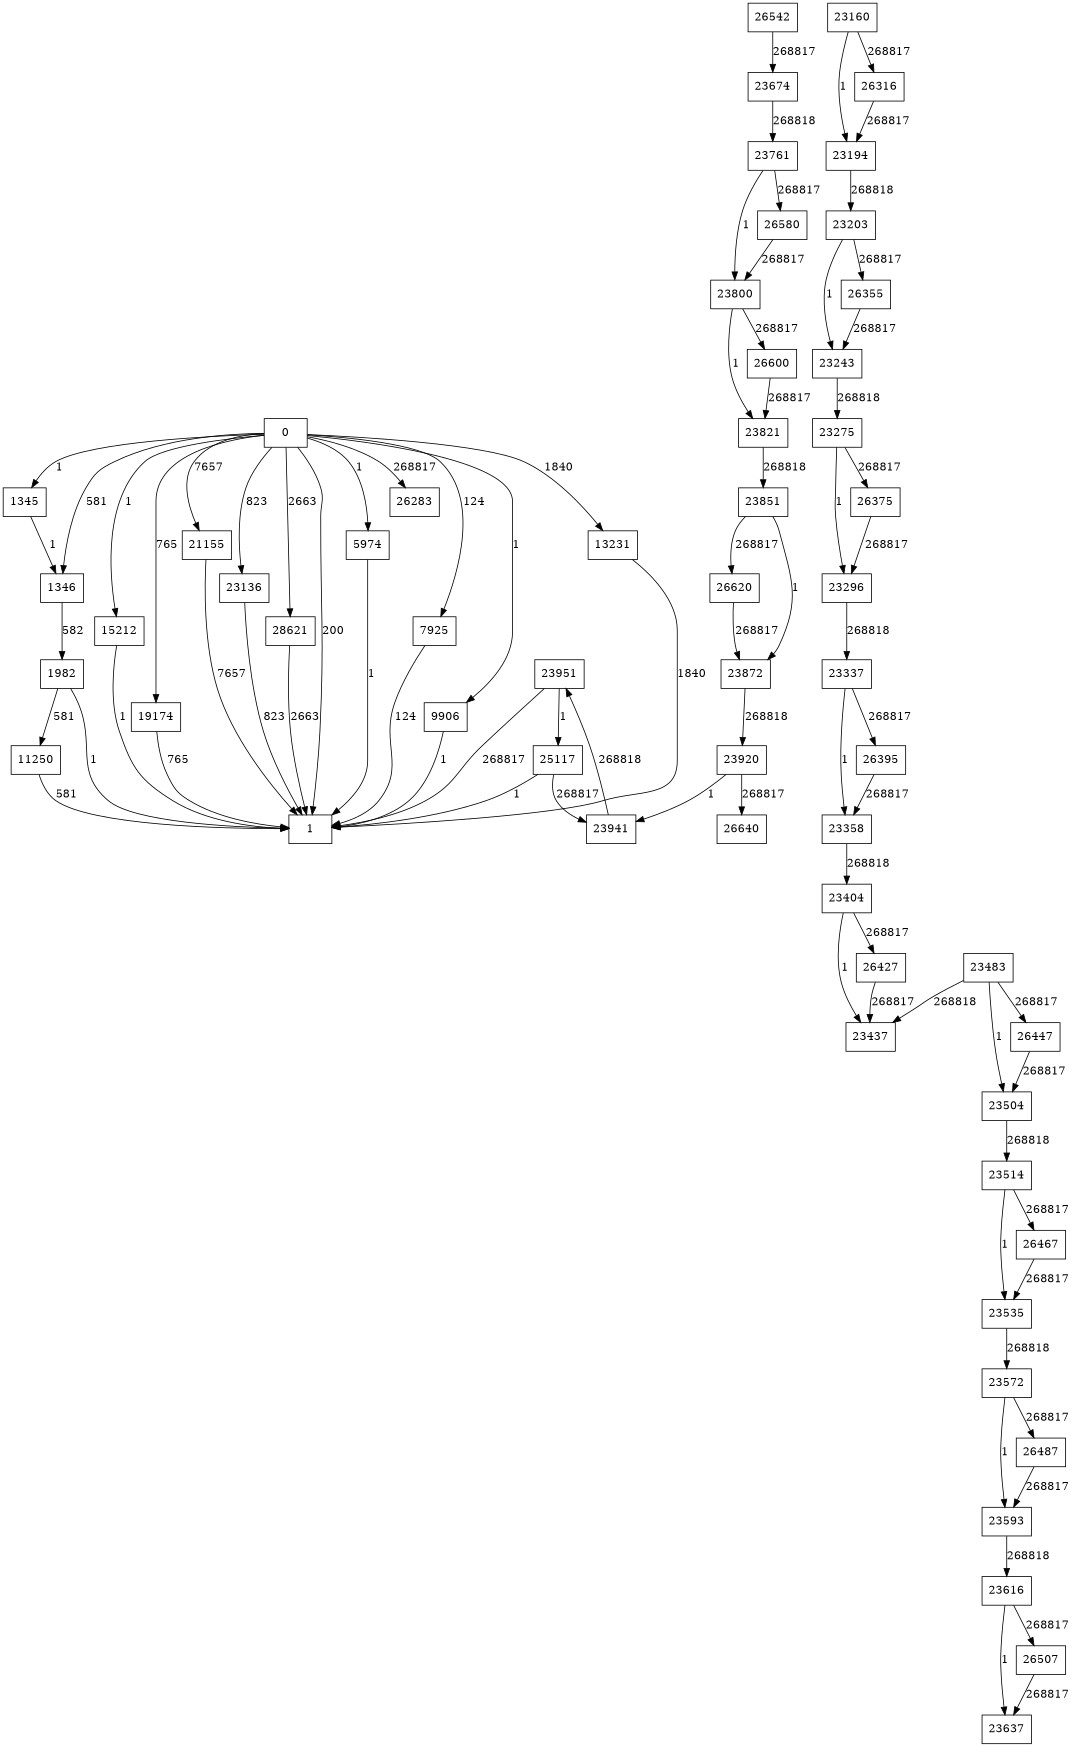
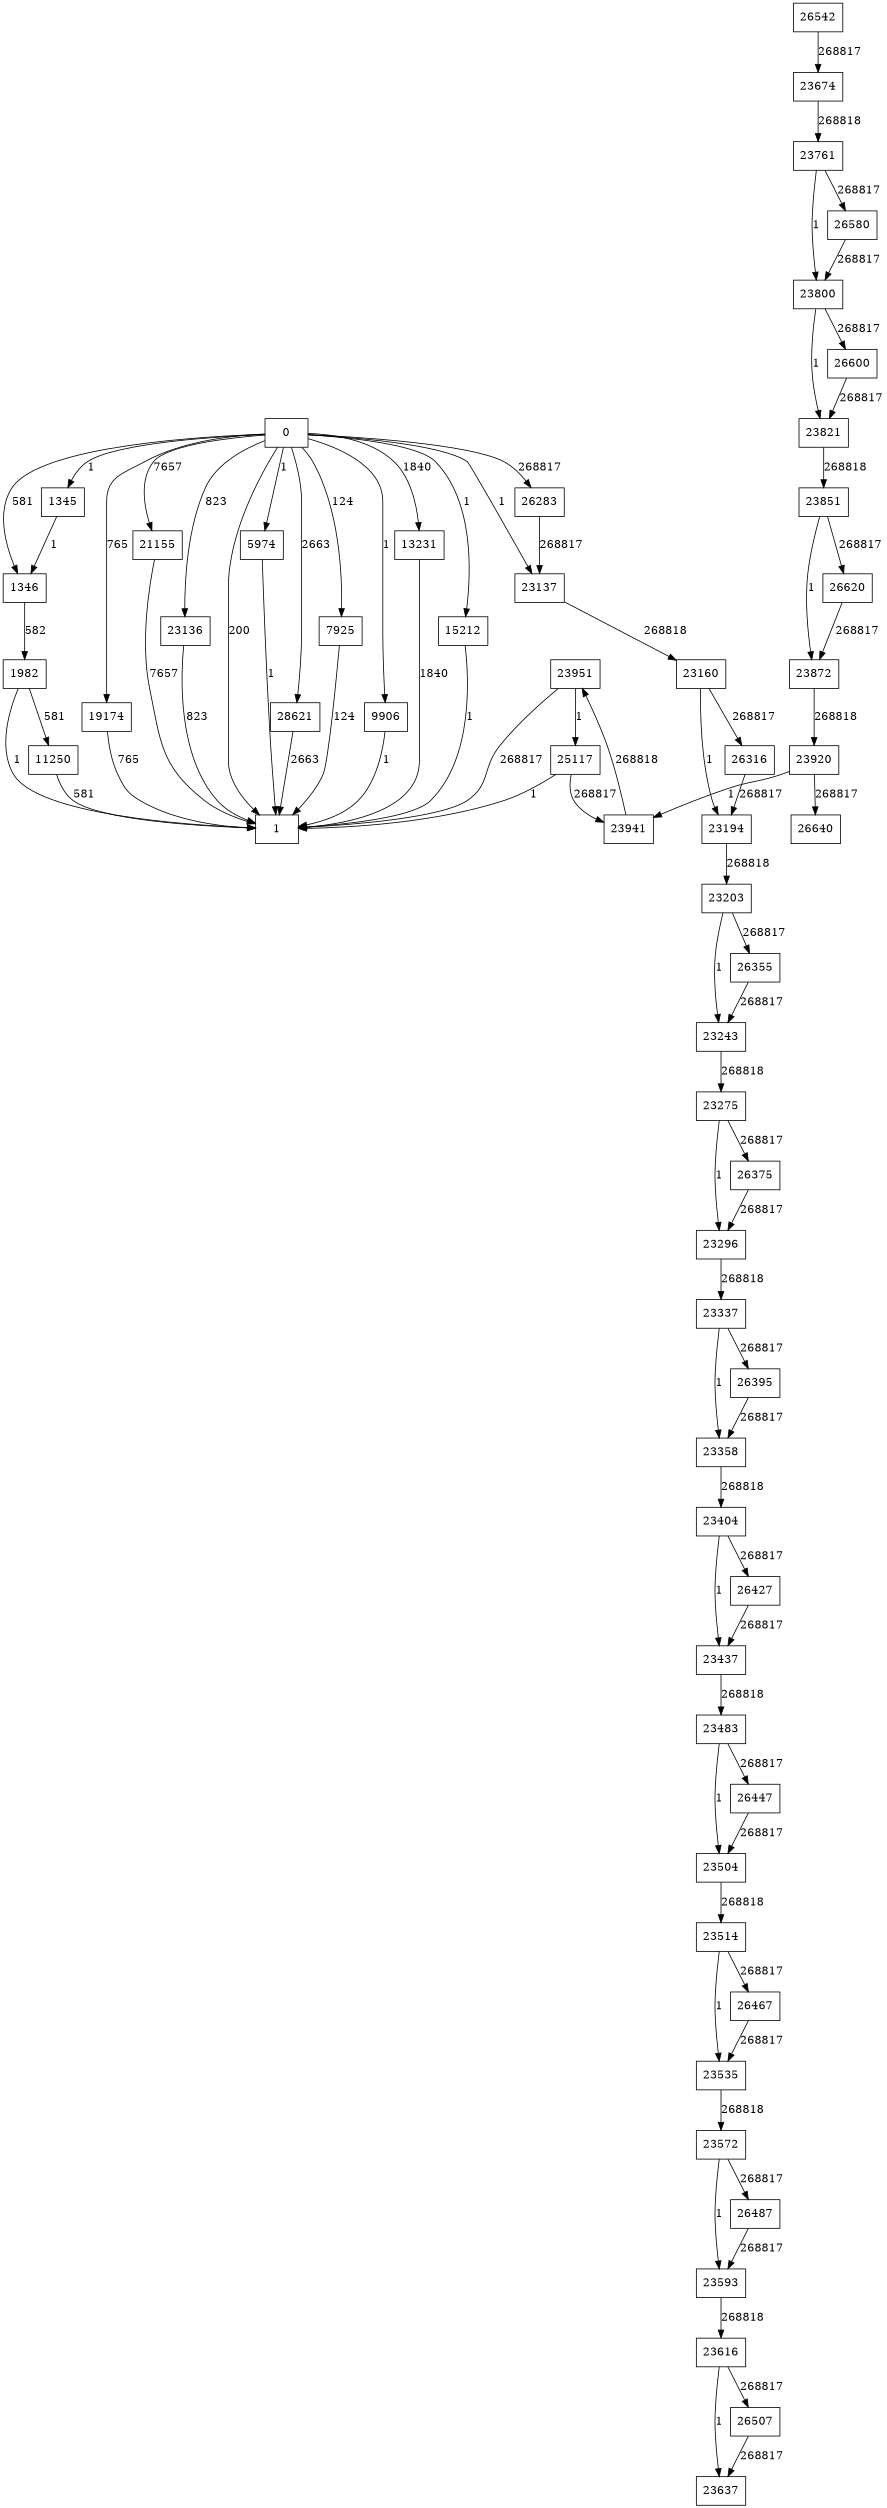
none -> (540, 588)
(931, 998) -> (721, 1691)
